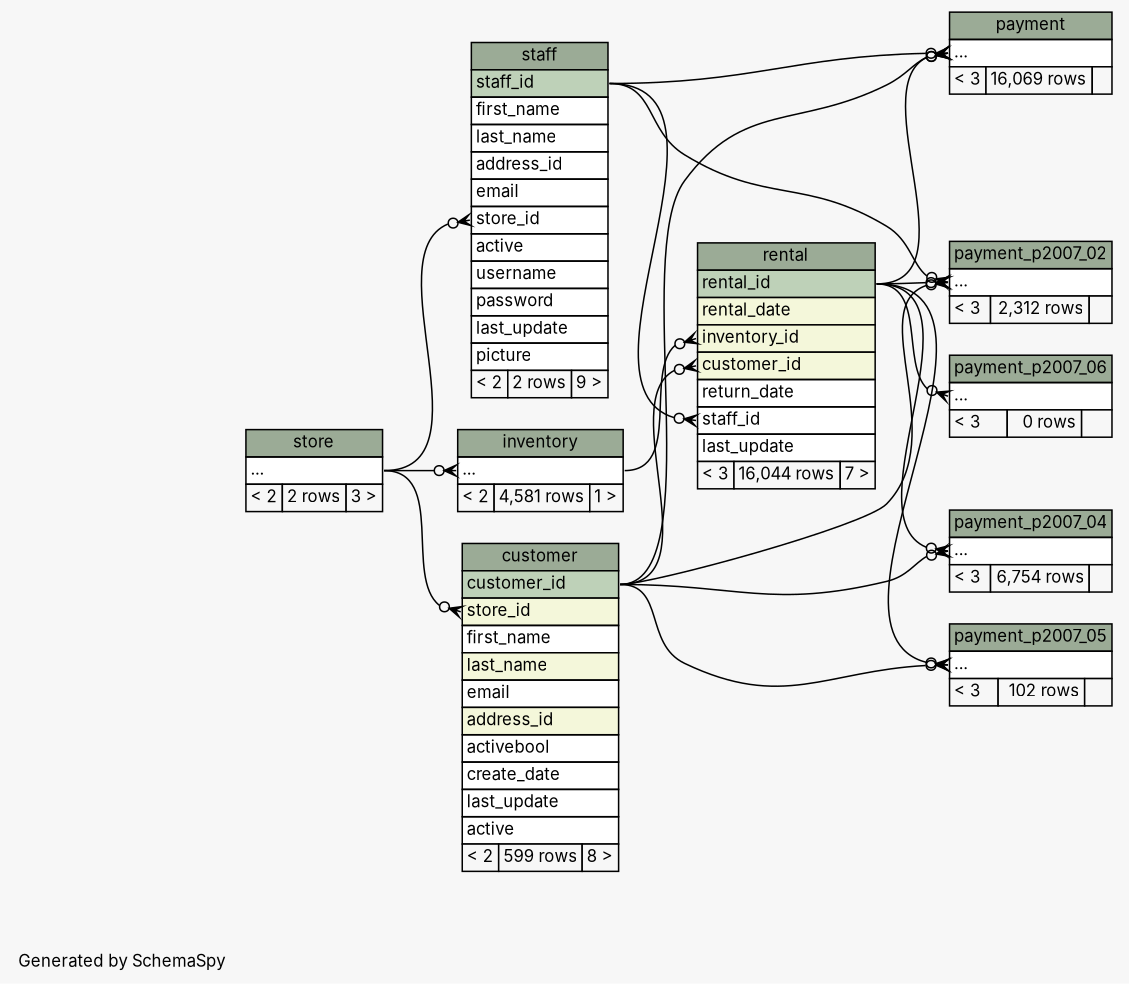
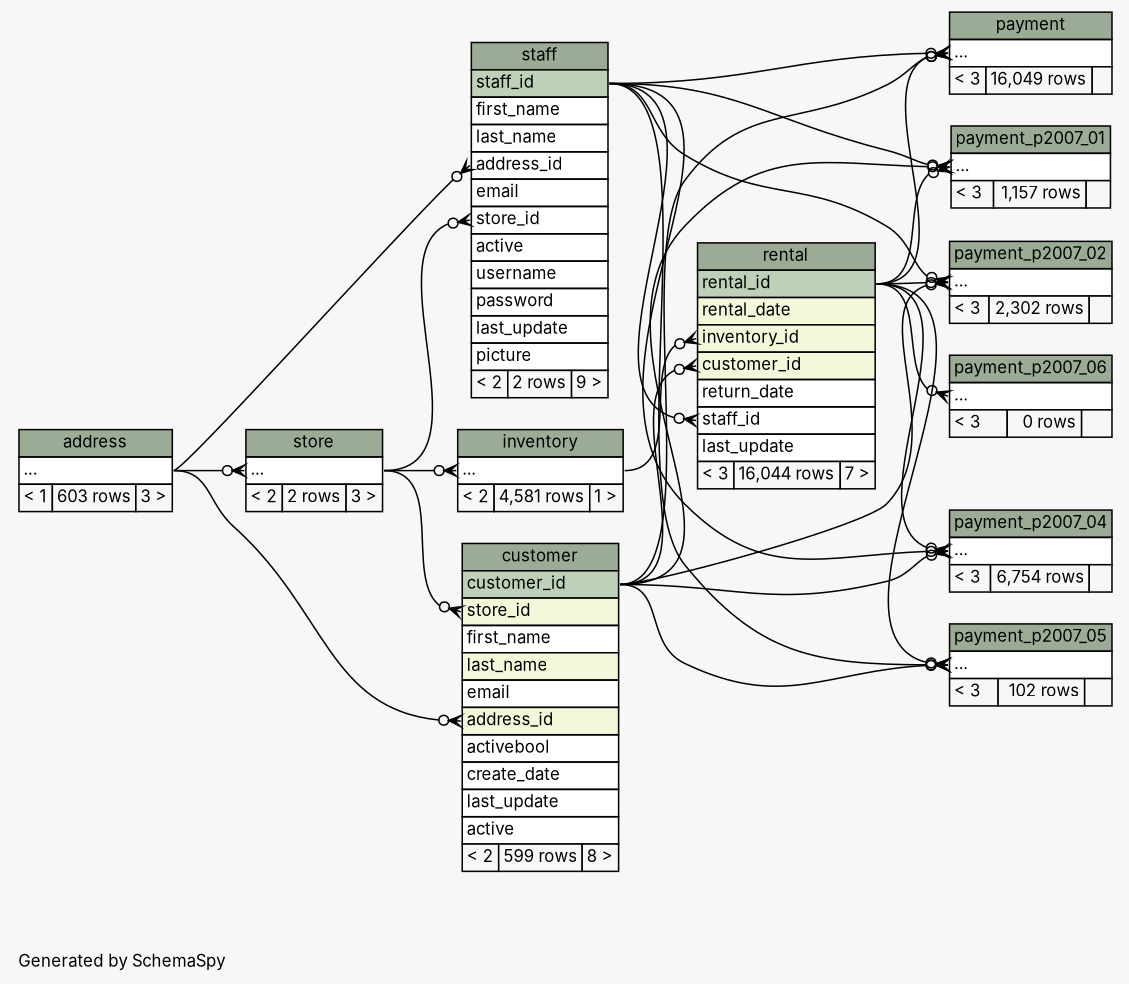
(1039, 80) -> (1039, 80)
none -> (1030, 167)
(1041, 309) -> (1040, 309)
none -> (95, 471)
none -> (698, 515)
none -> (725, 607)
